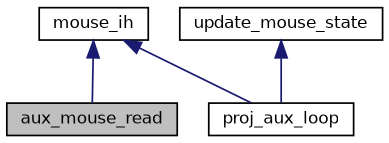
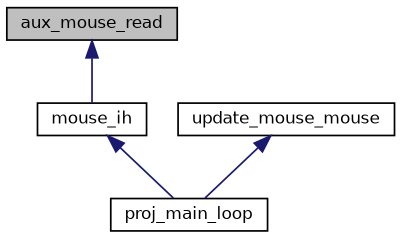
(281, 24) -> (286, 119)
(93, 80) -> (92, 80)
(281, 119) -> (189, 215)
